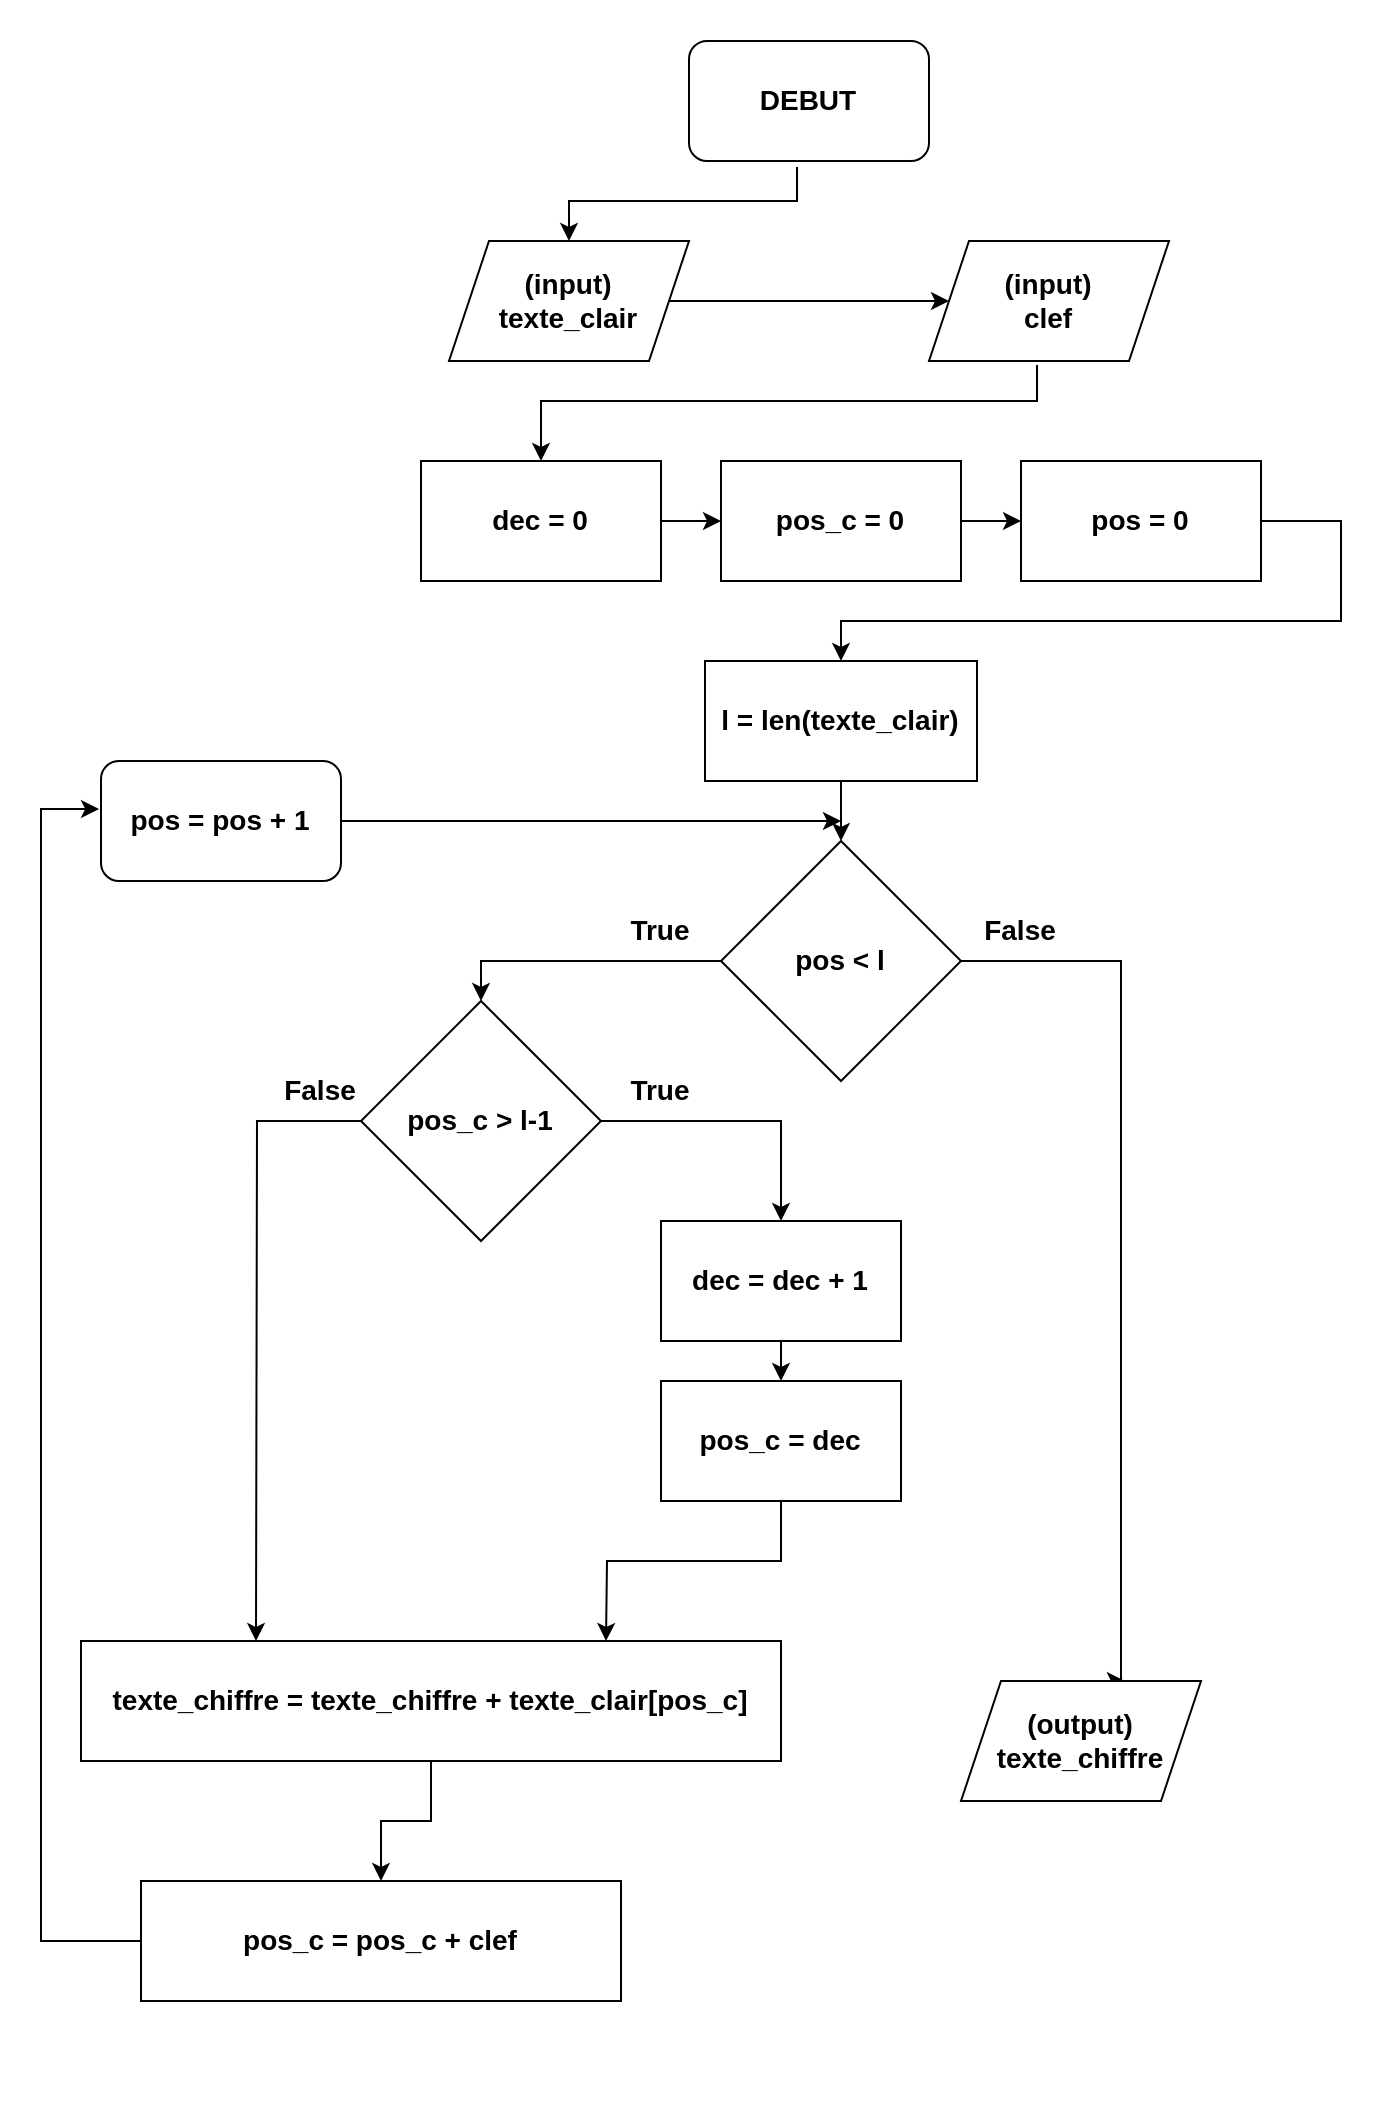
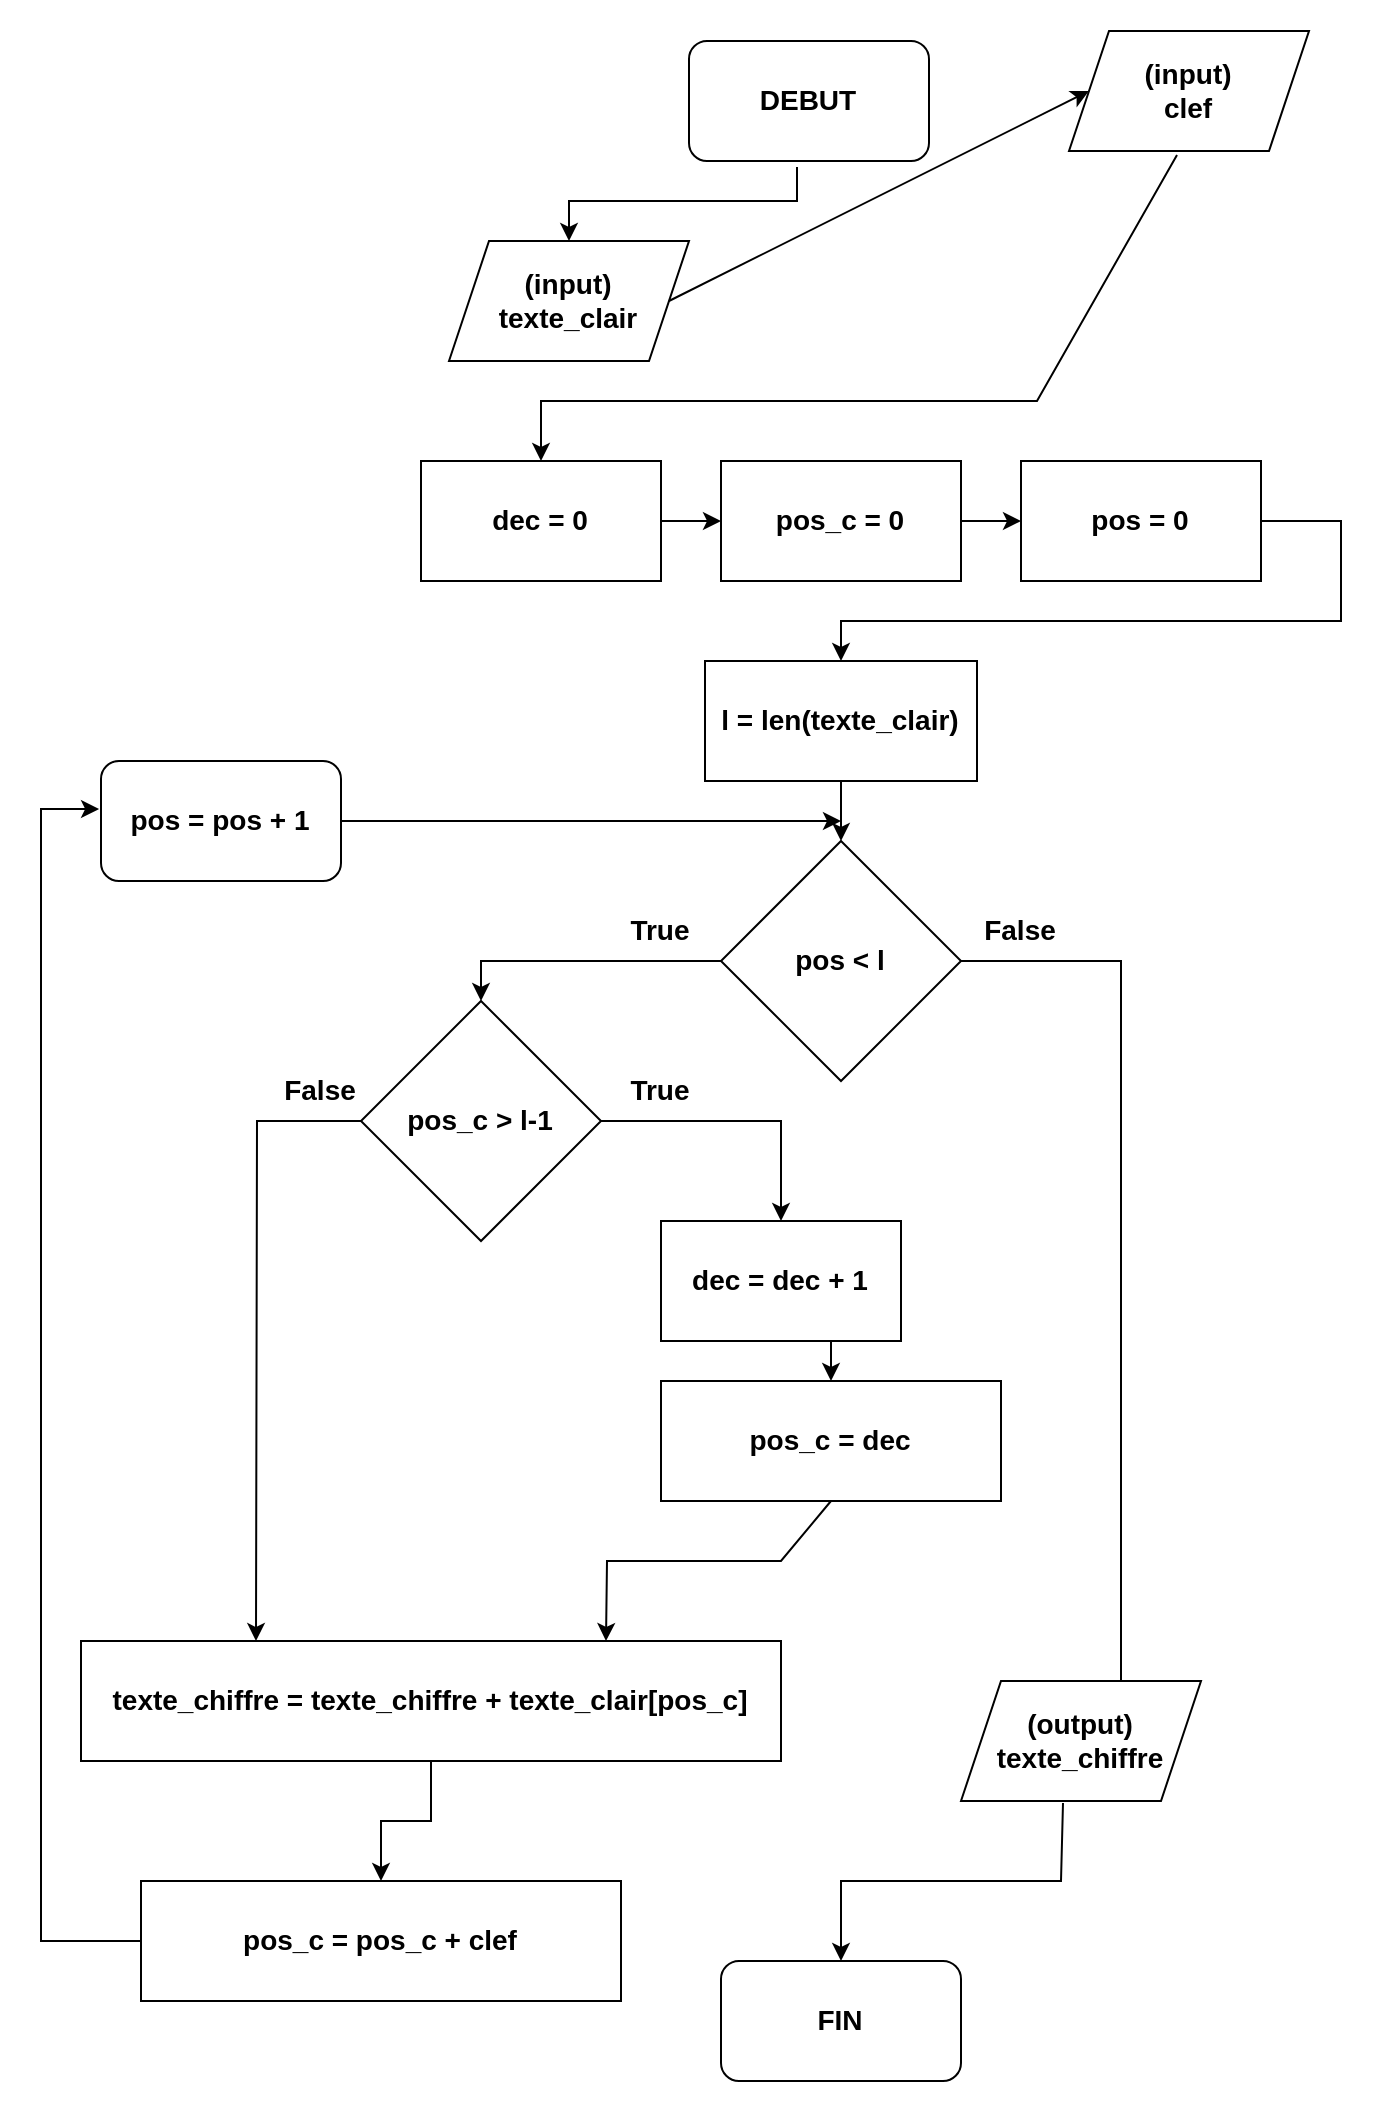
(1049, 301) -> (1189, 91)
(781, 1441) -> (831, 1441)
(1120, 1681) -> (1121, 1678)
none -> (956, 1881)
none -> (841, 2021)
